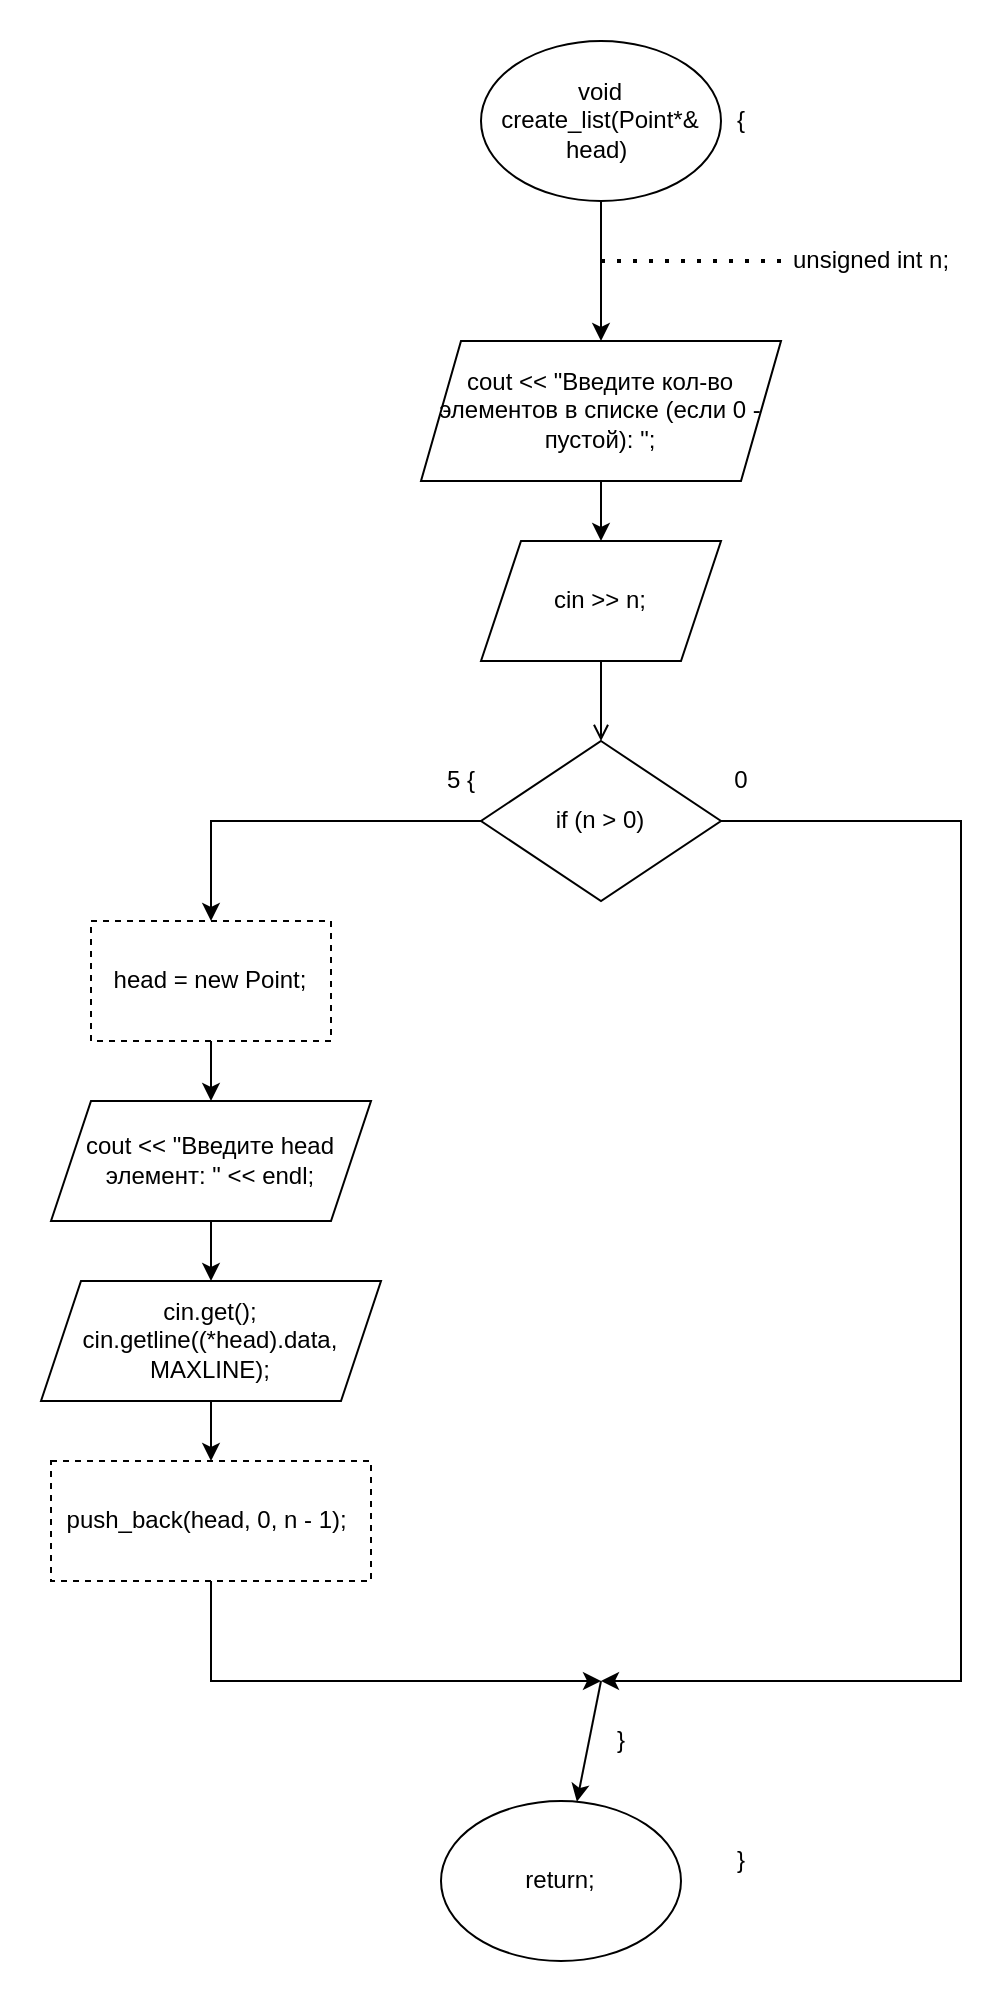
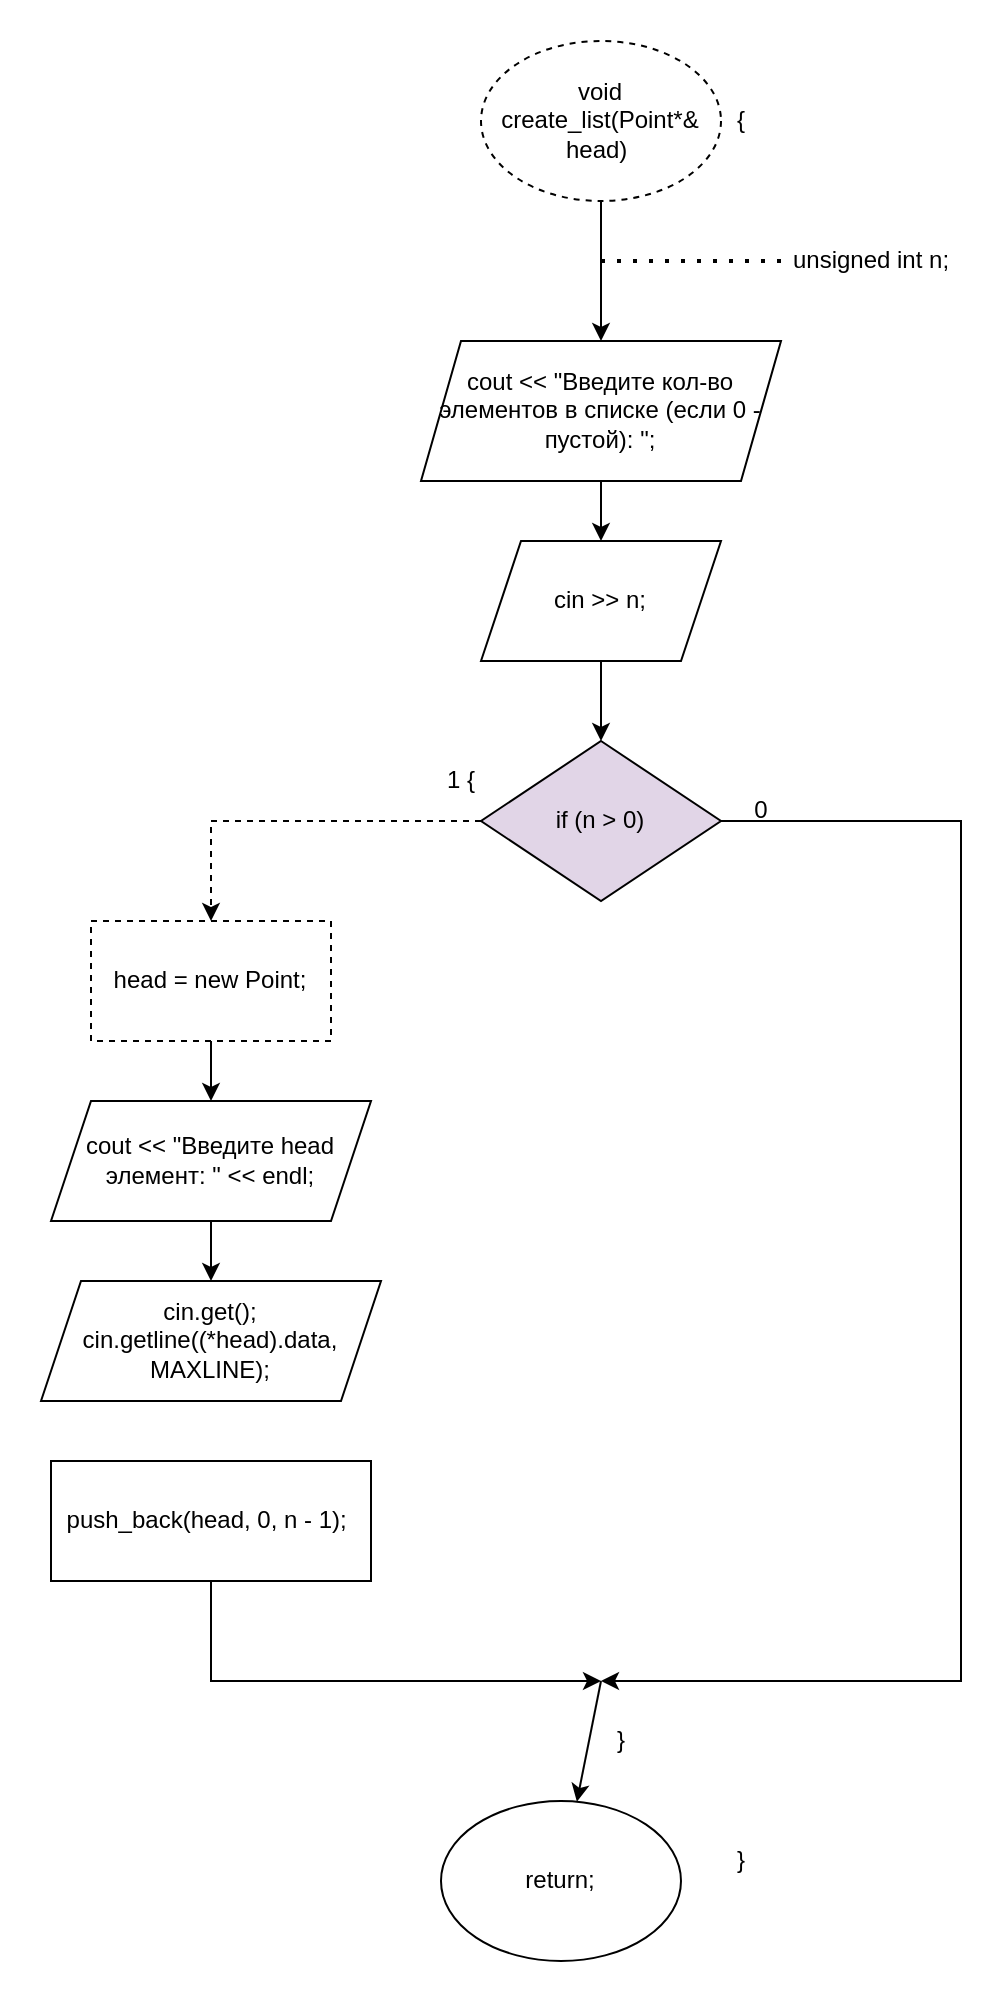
(601, 121) -> (601, 121)
(601, 728) -> (601, 726)
(462, 781) -> (462, 781)
(741, 781) -> (761, 811)
(300, 821) -> (300, 821)
(601, 821) -> (601, 821)
(211, 1438) -> none
(211, 1521) -> (211, 1521)
